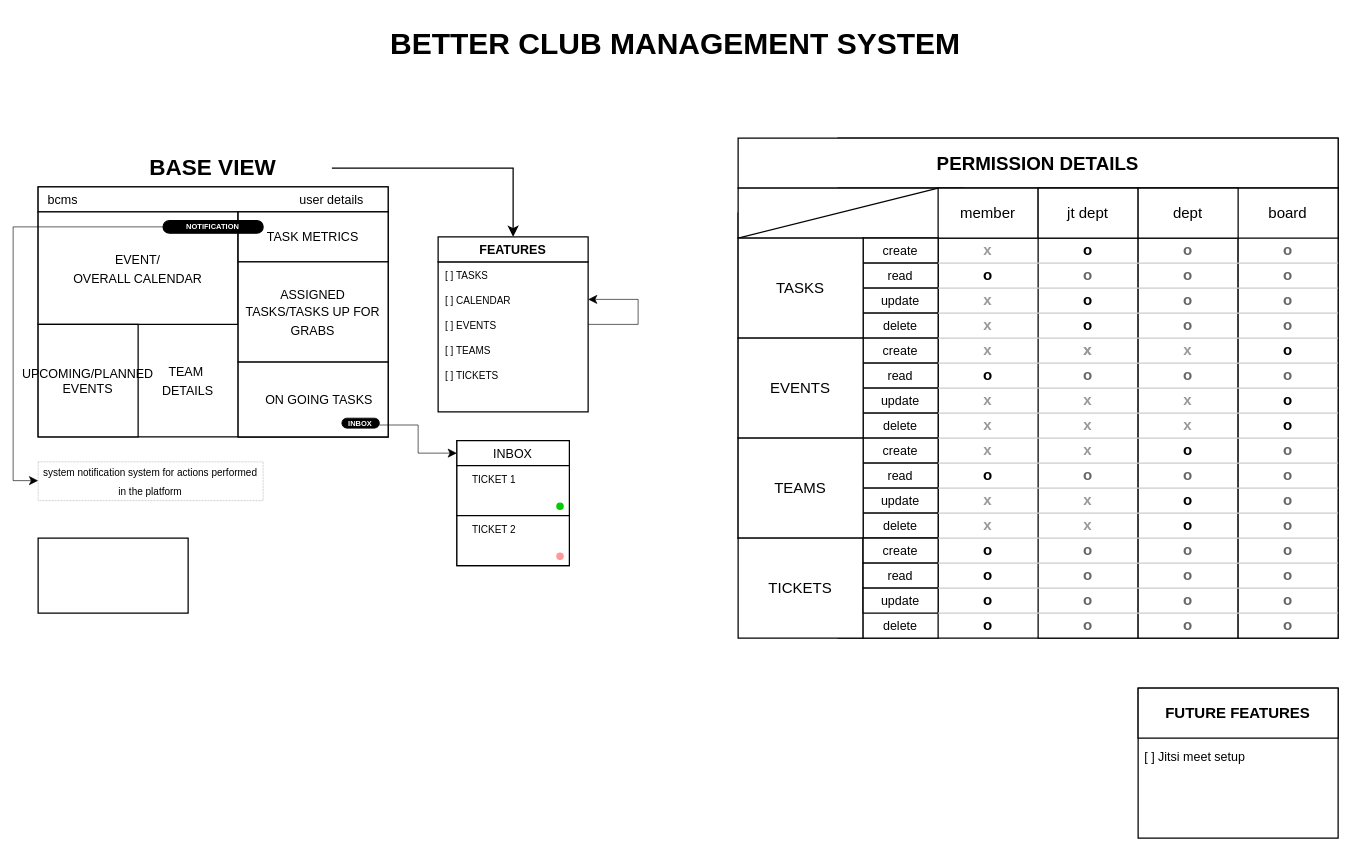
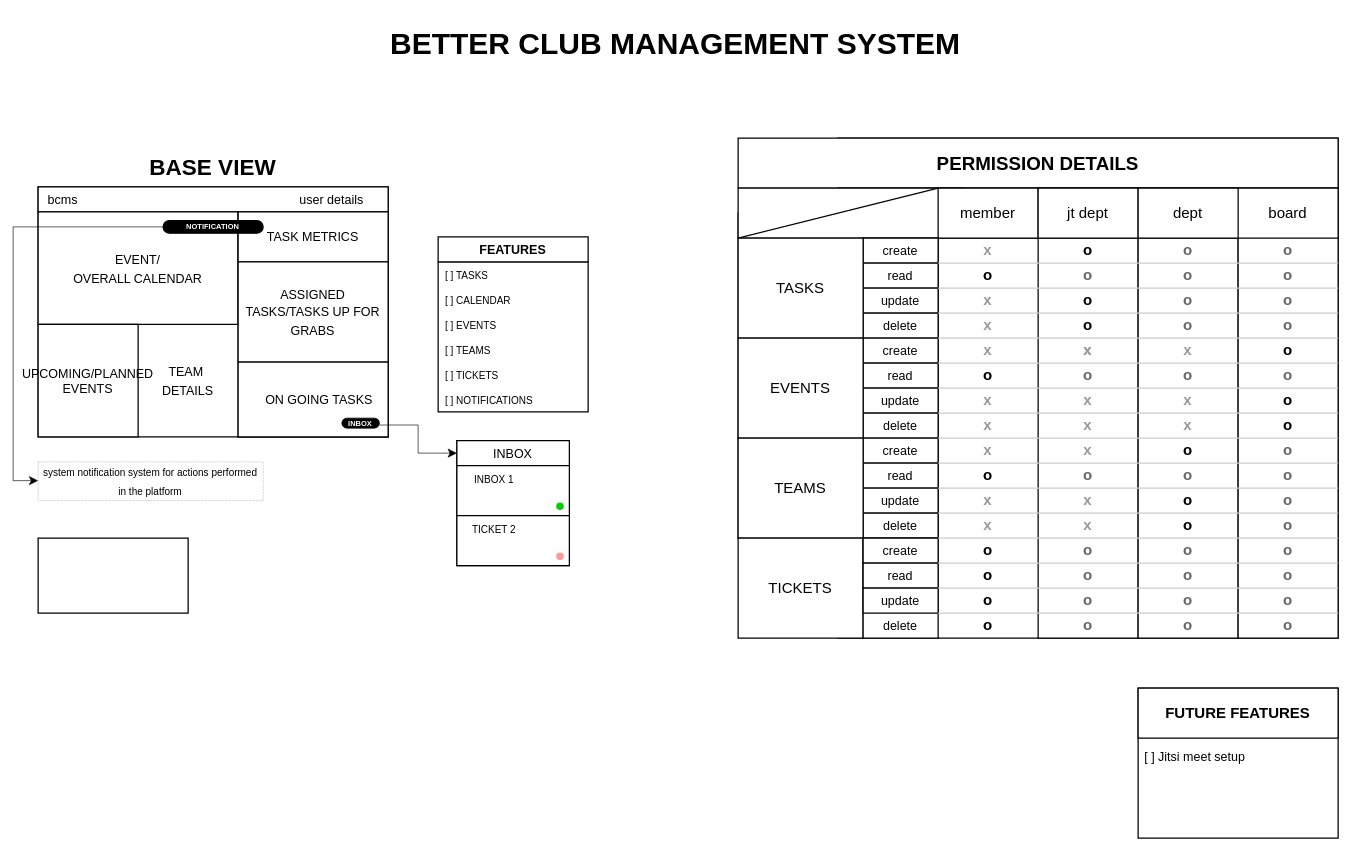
(452, 168) -> none
(614, 324) -> none
none -> (513, 399)
(494, 478) -> (494, 478)
